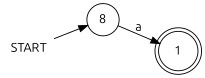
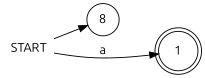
(135, 33) -> (102, 58)
